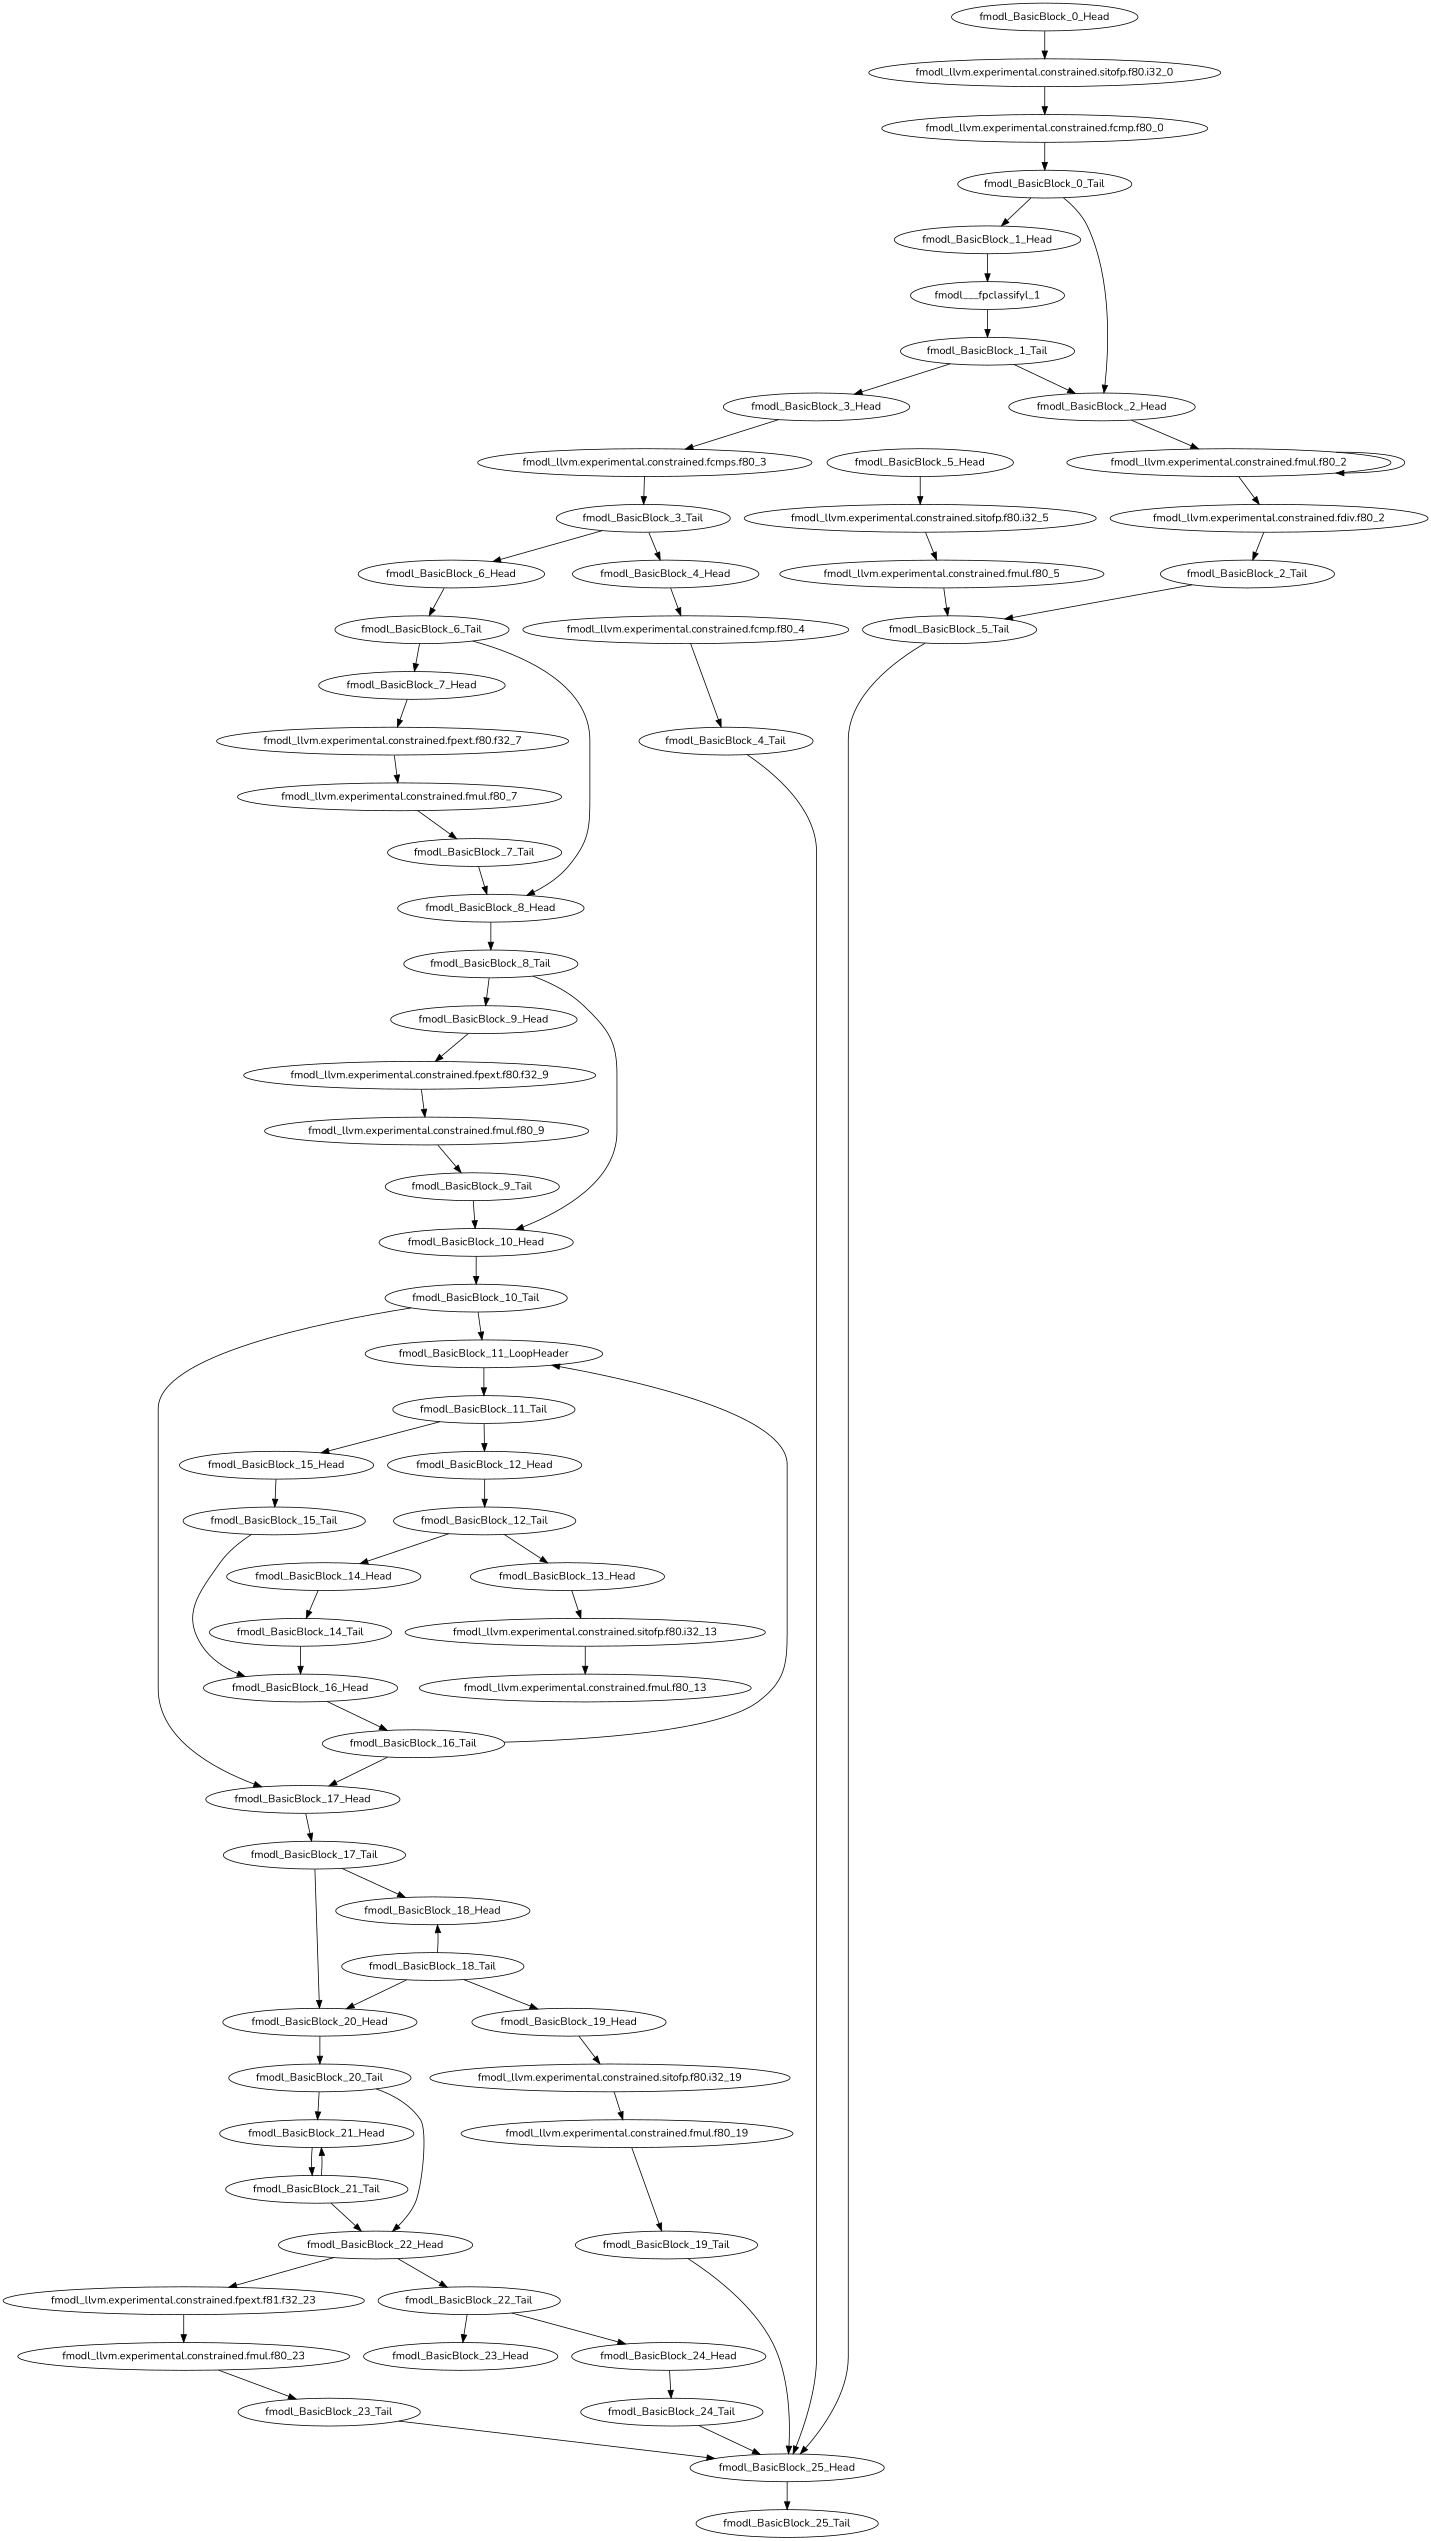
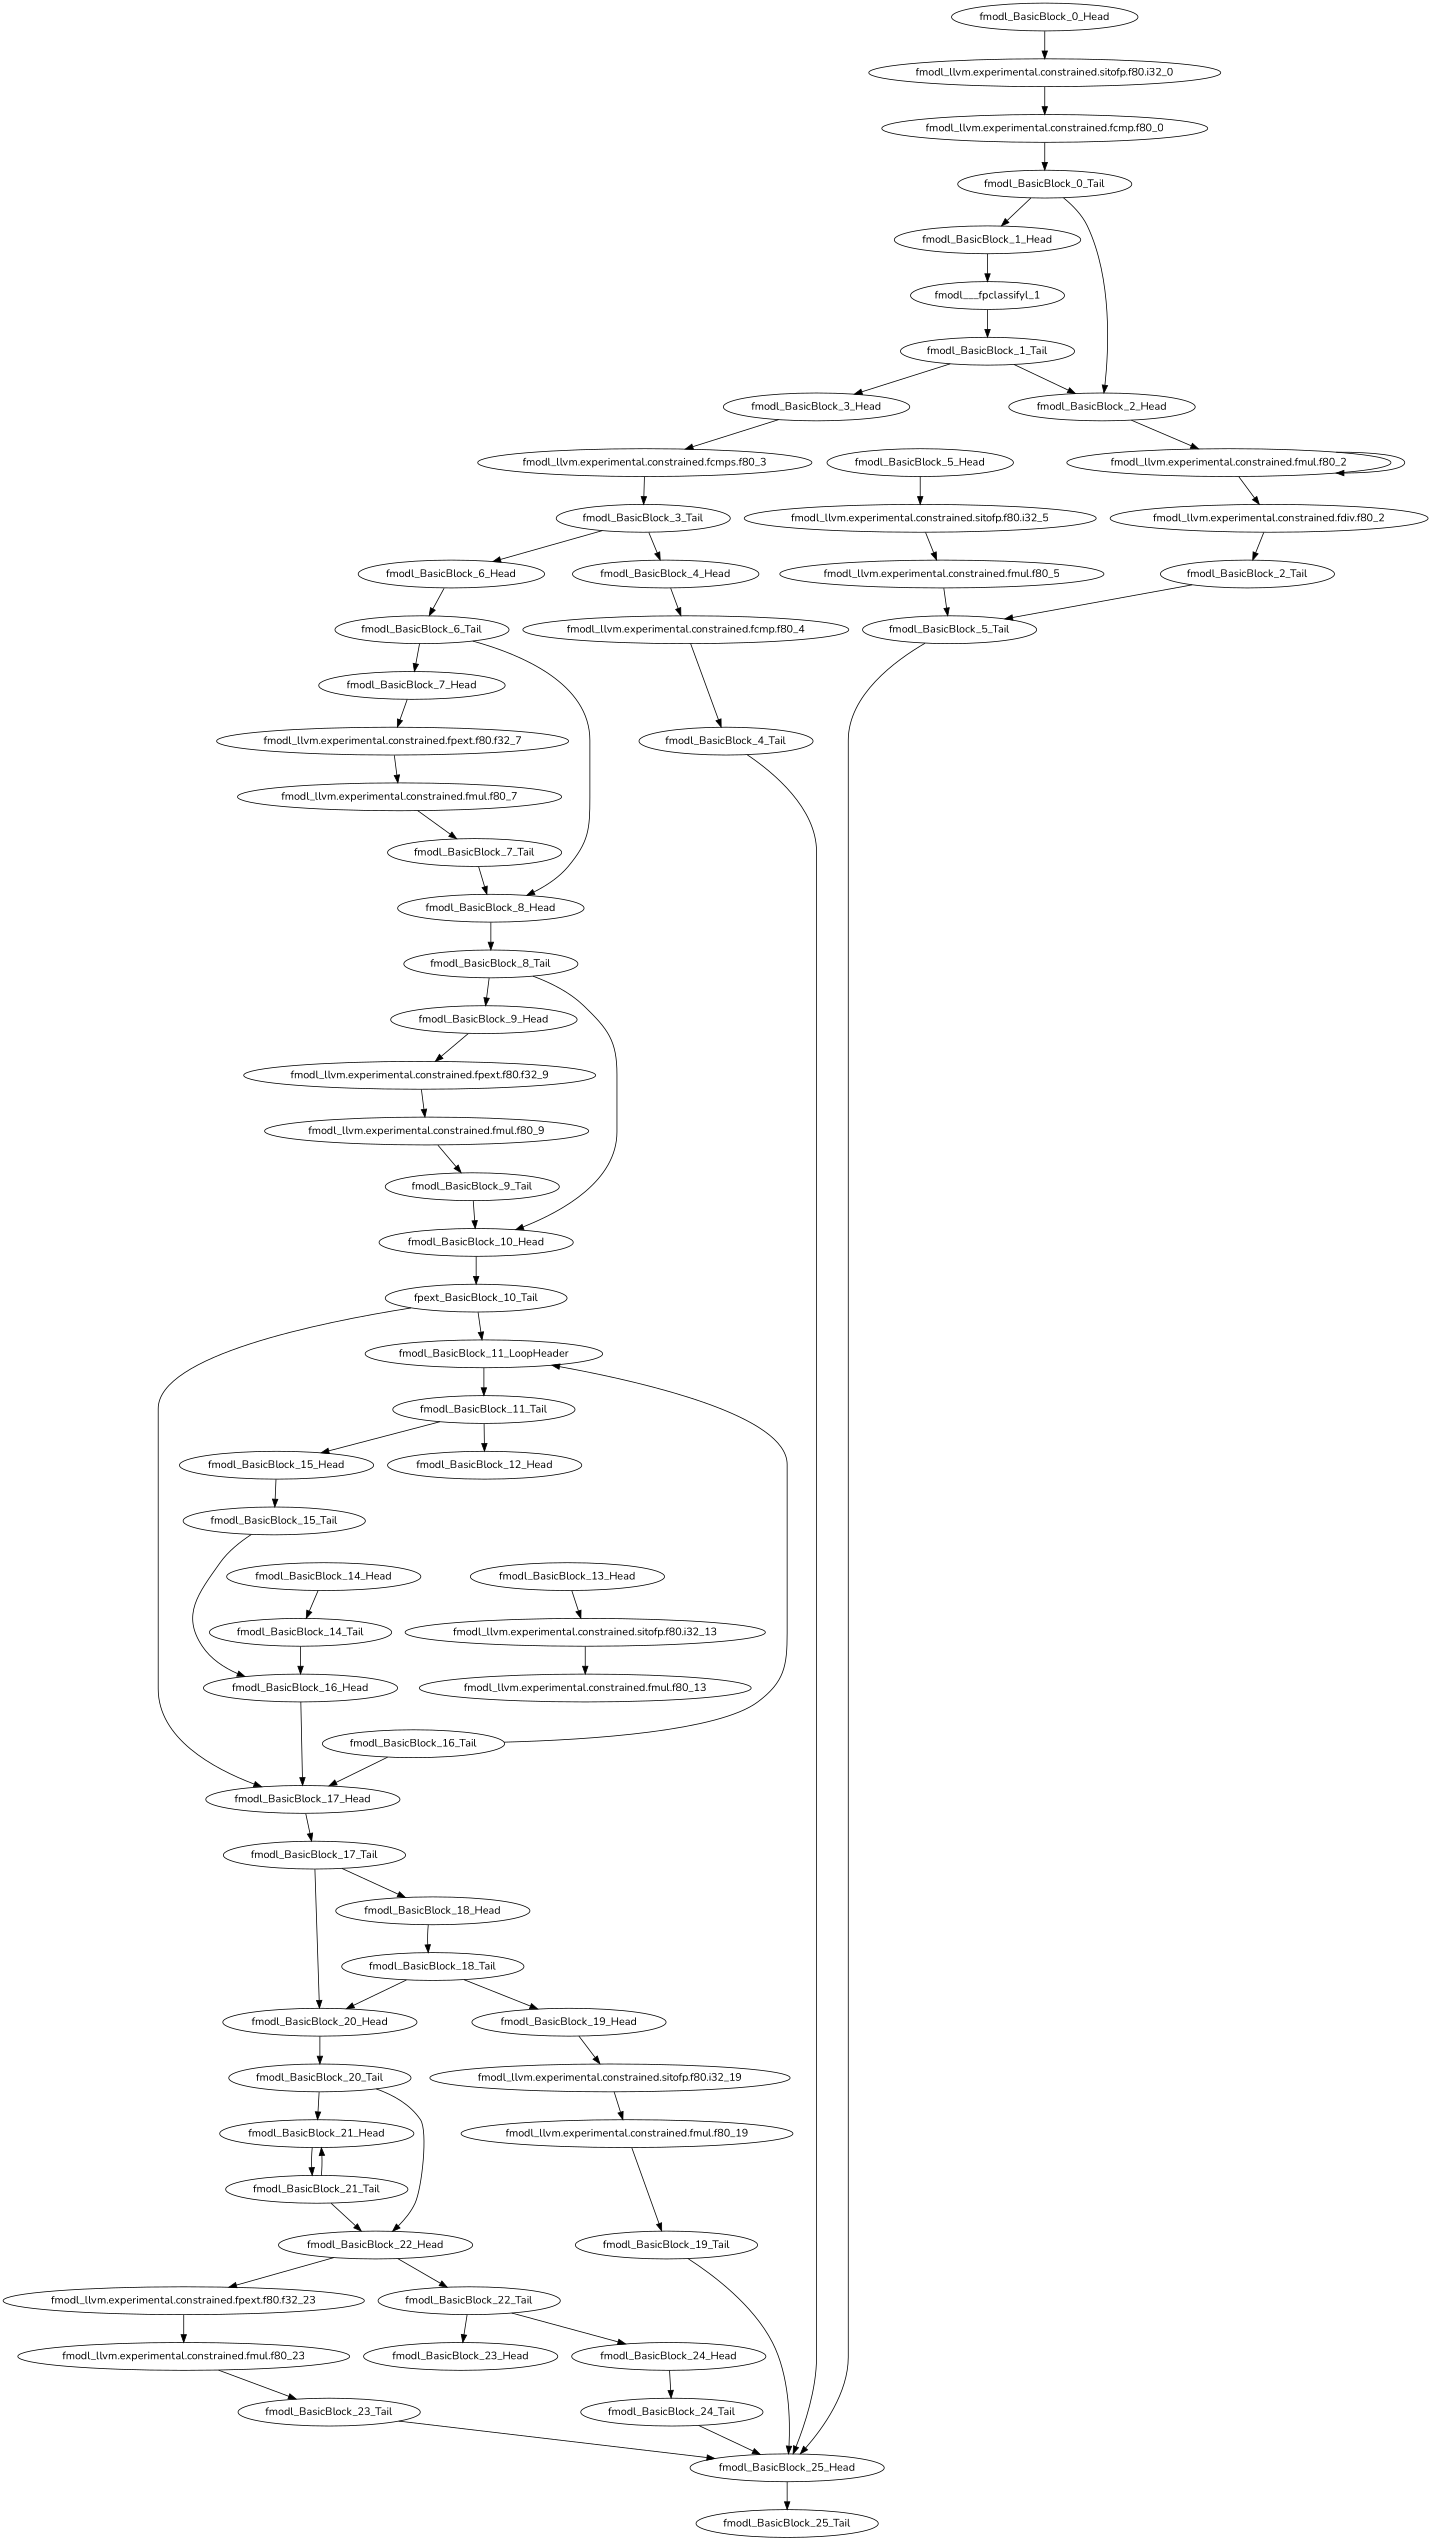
(476, 1298) -> (476, 1298)
(485, 1521) -> none
(354, 1714) -> (302, 1740)
(438, 1943) -> (428, 1935)
(184, 2301) -> (184, 2301)
